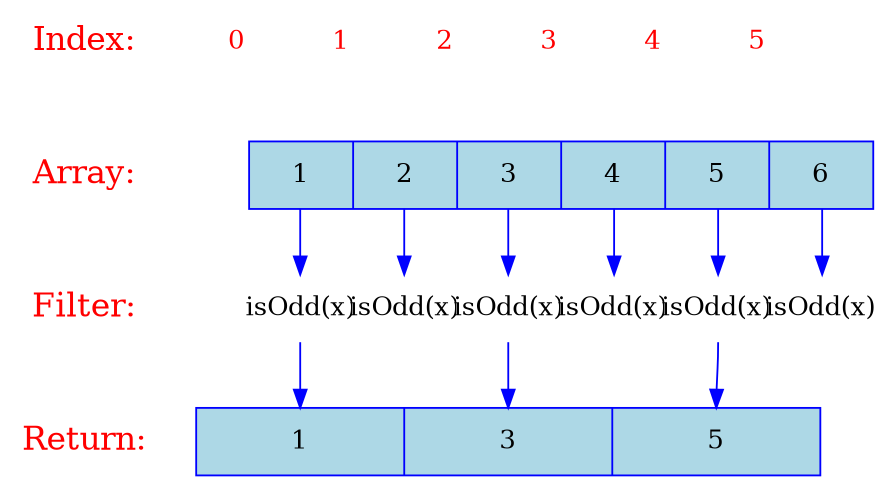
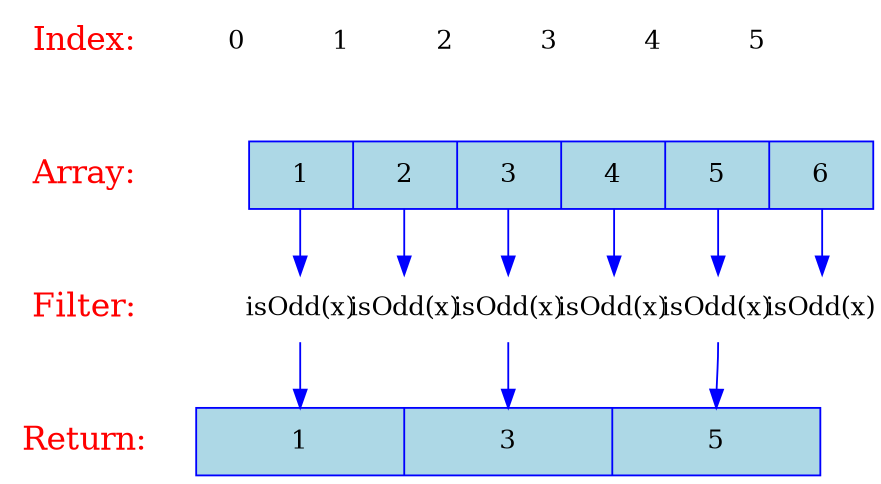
(497, 42) -> (497, 42)
